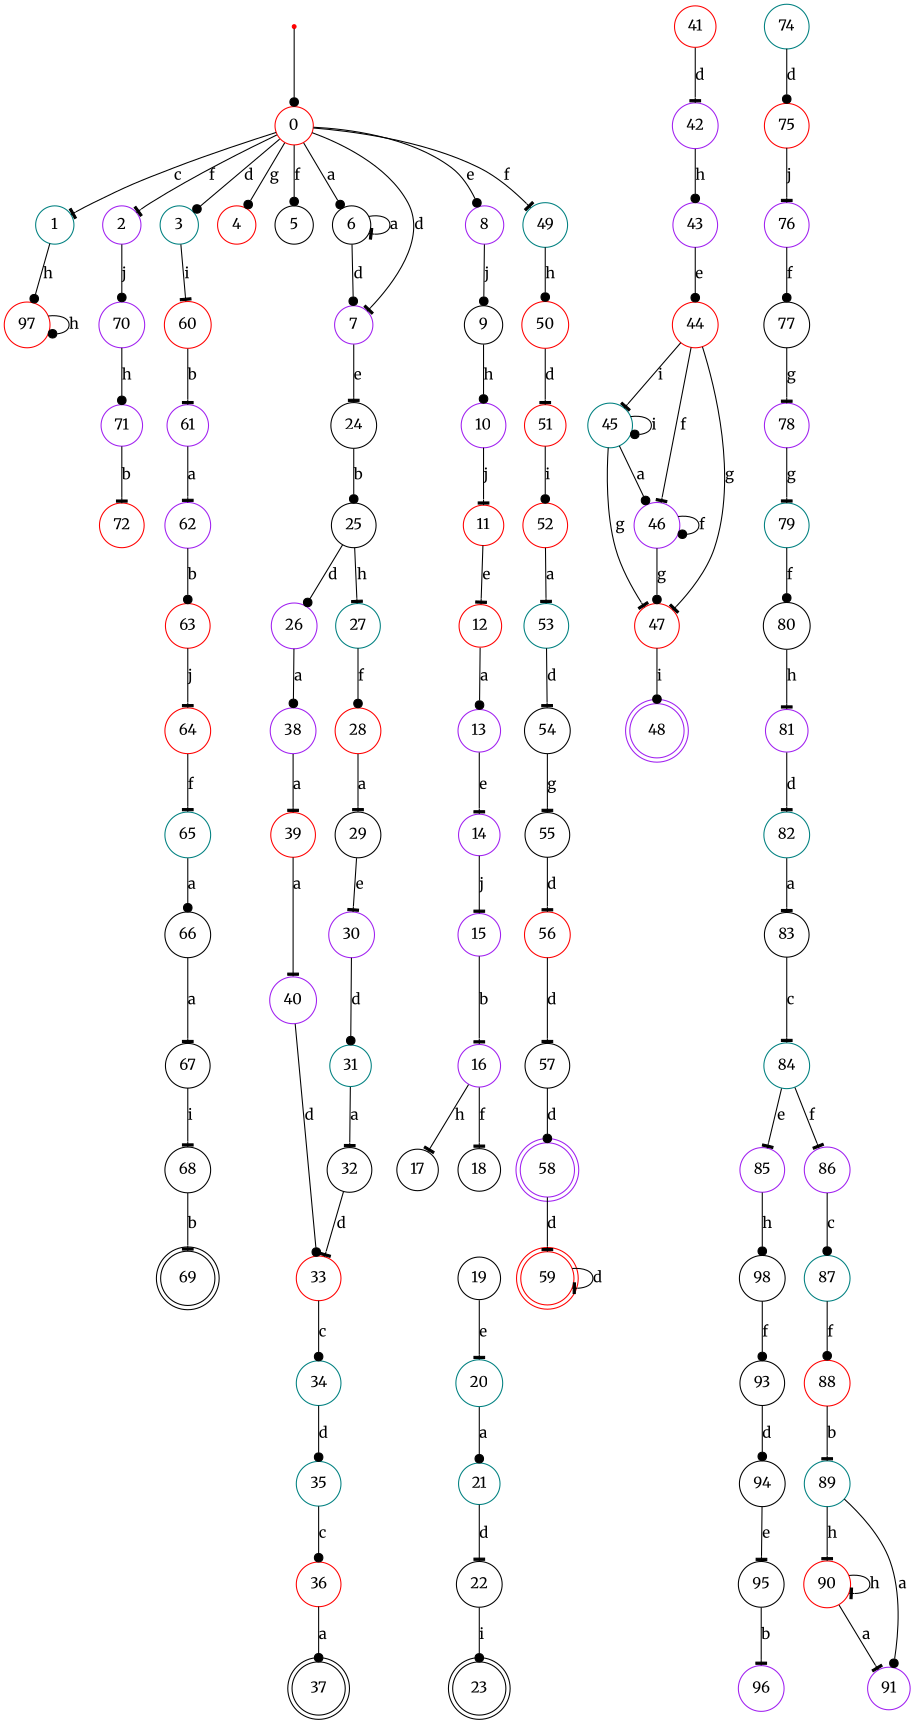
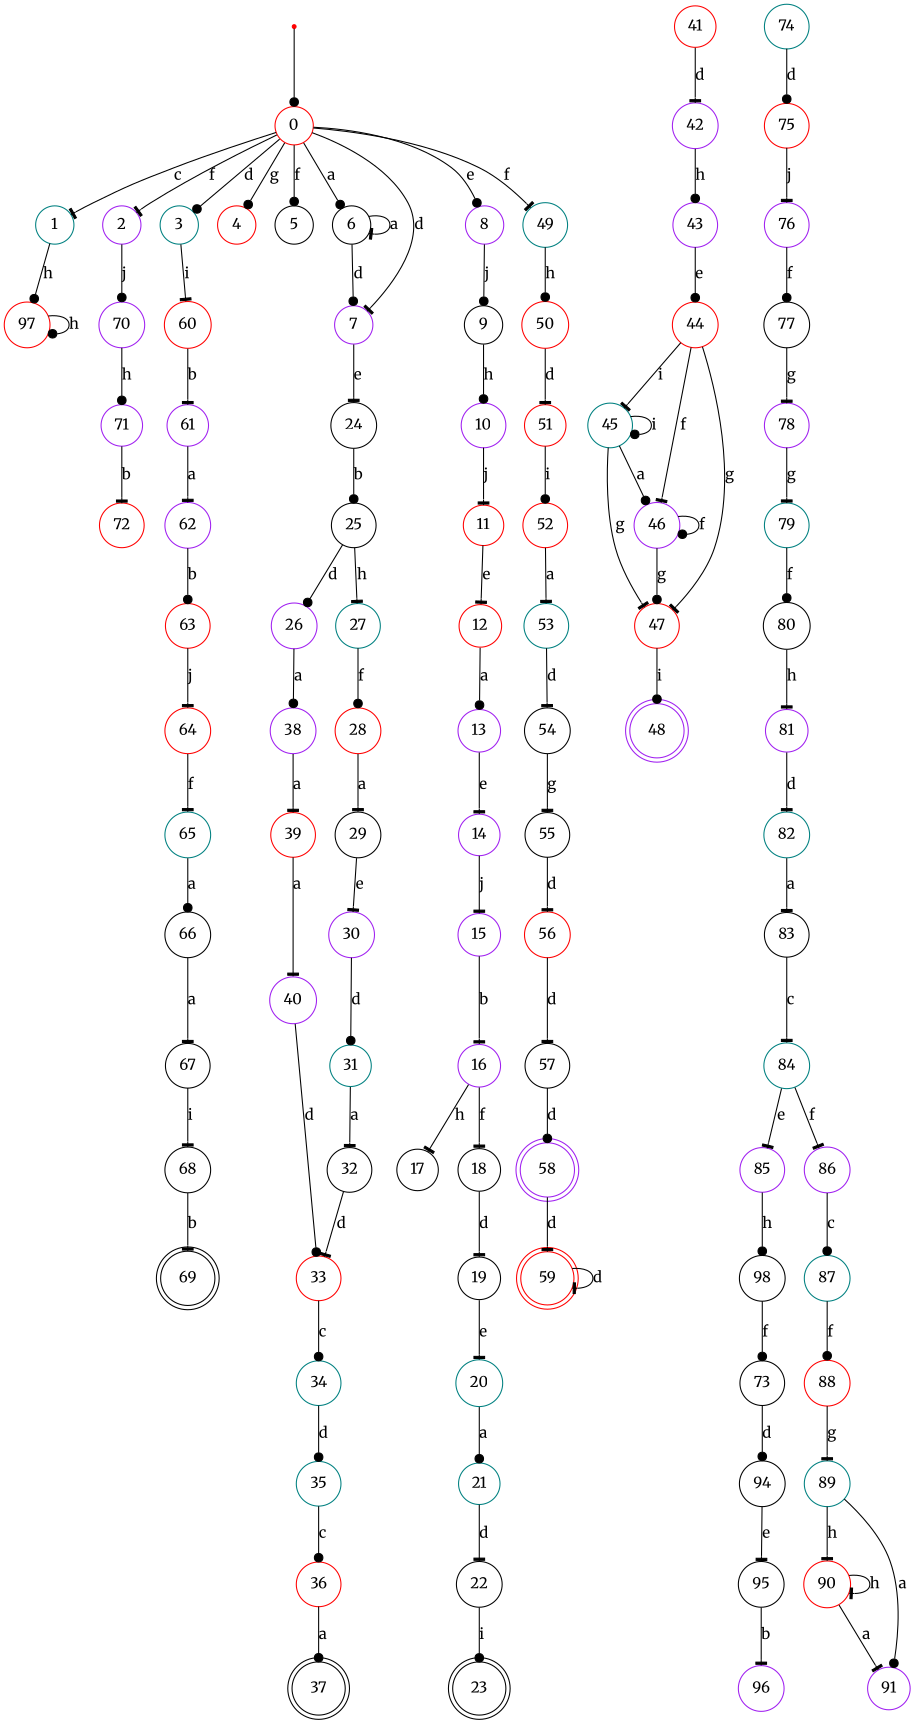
none -> (479, 1221)
(762, 1383) -> (762, 1383)
(832, 1434) -> (832, 1434)
